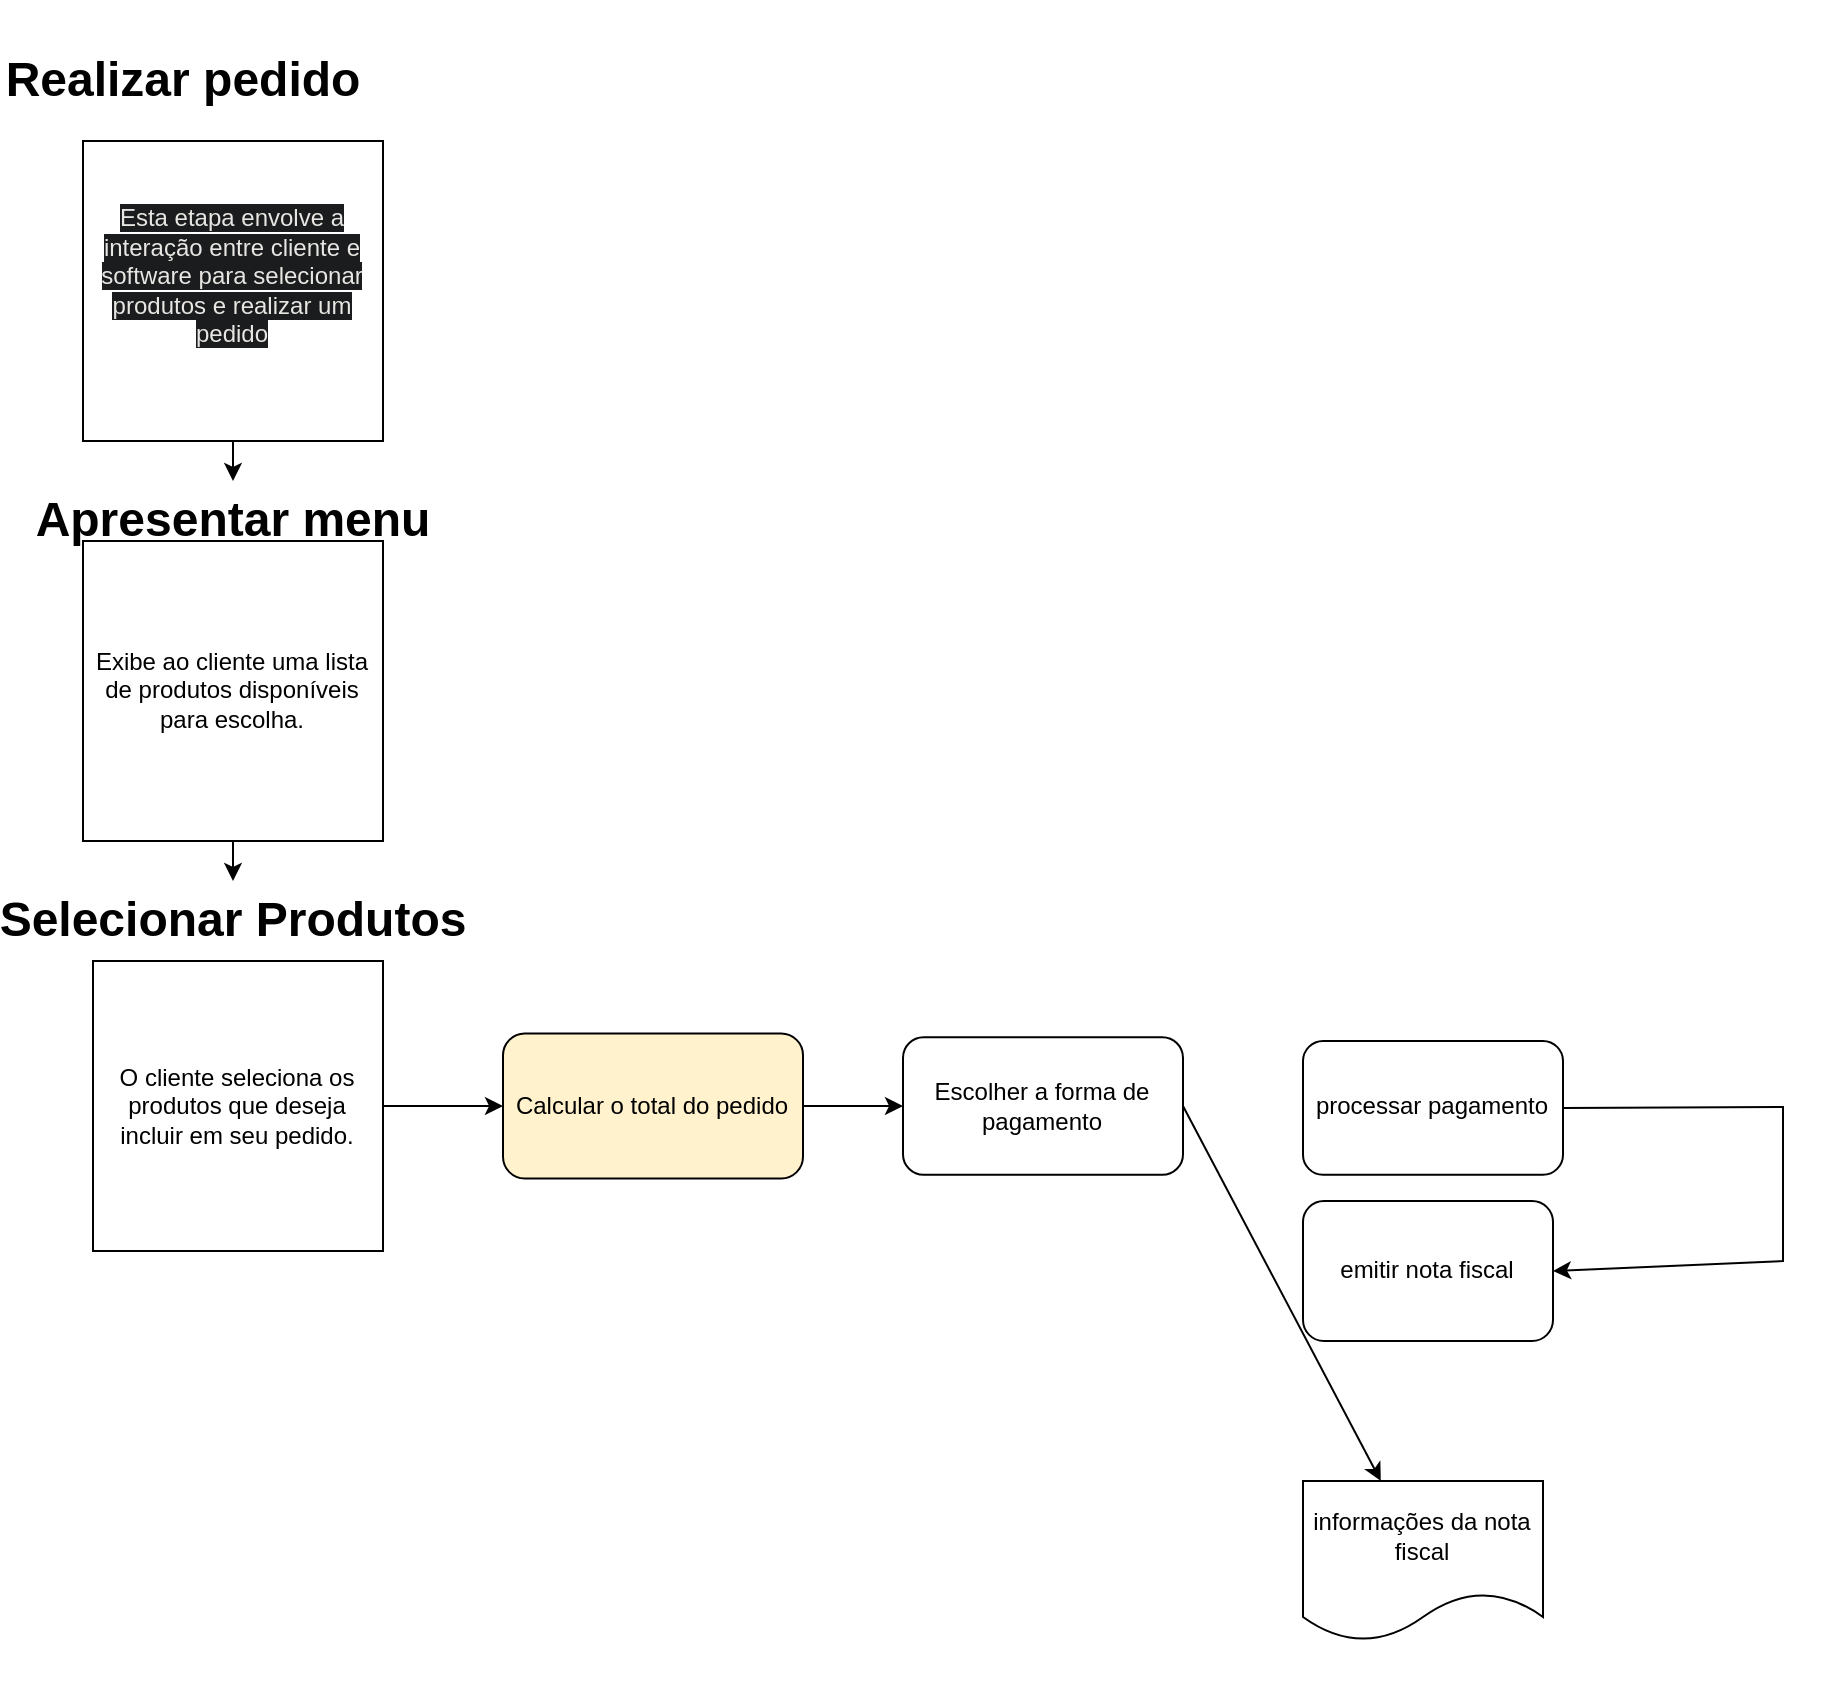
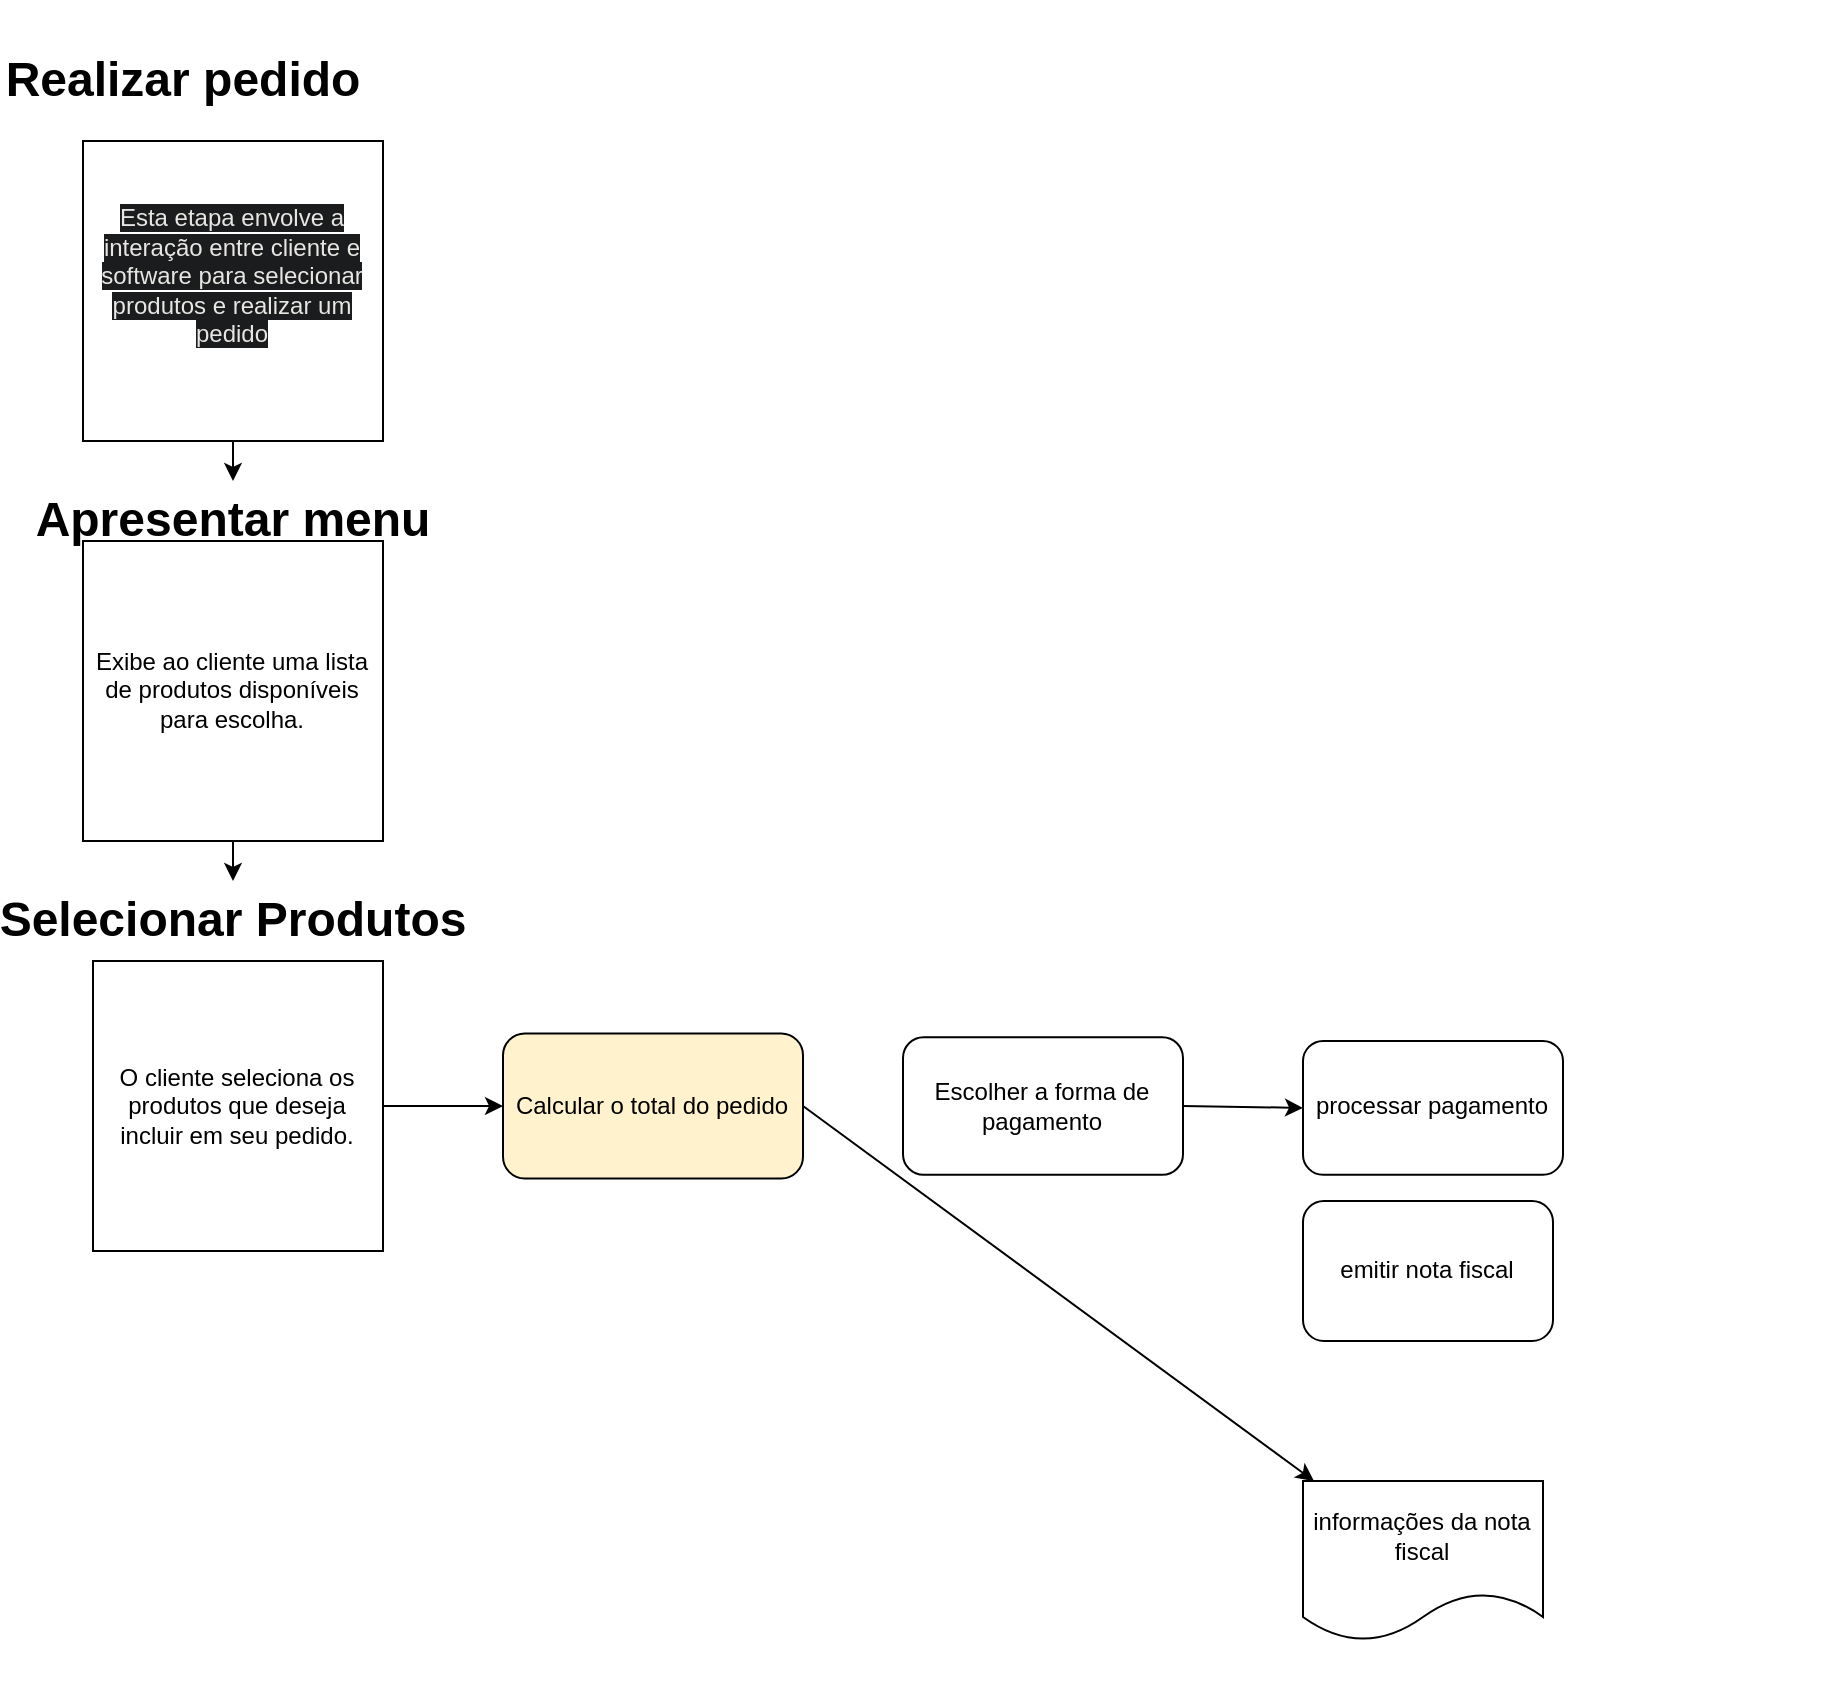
(846, 1106) -> (1053, 1289)
(1783, 1182) -> none
(1279, 1287) -> (1236, 1107)
